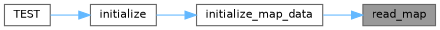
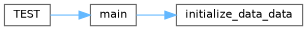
(123, 15) -> (113, 15)
(260, 15) -> (240, 15)
(399, 15) -> none
